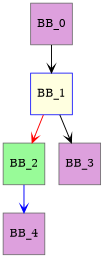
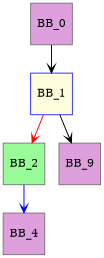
(80, 164) -> (80, 164)
